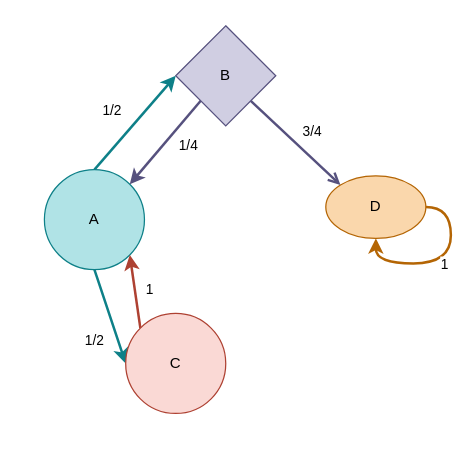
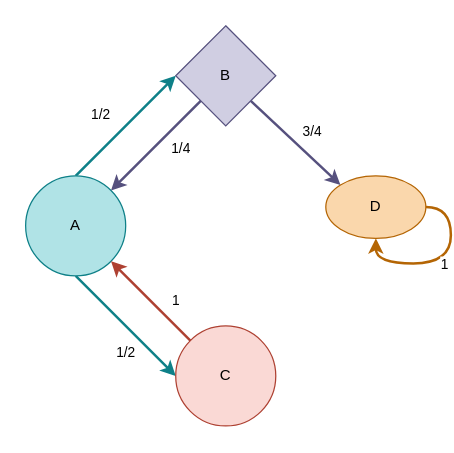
(332, 177) -> (331, 176)
(94, 219) -> (76, 226)
(176, 363) -> (226, 376)
